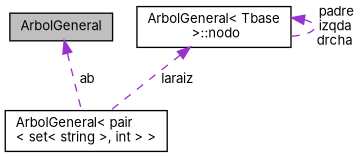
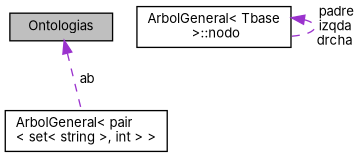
(61, 27) -> (61, 27)
(145, 83) -> none
